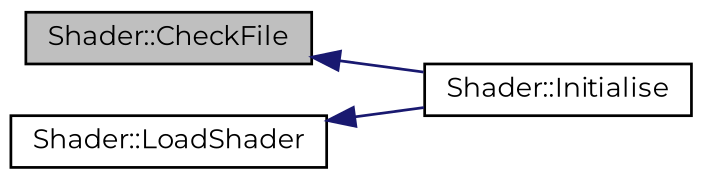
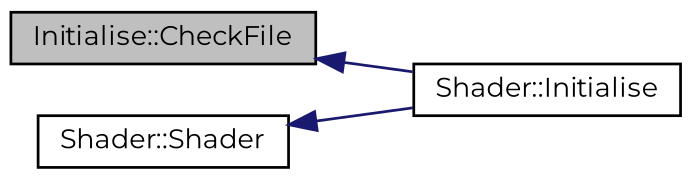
(169, 38) -> (163, 38)
(169, 142) -> (163, 142)
